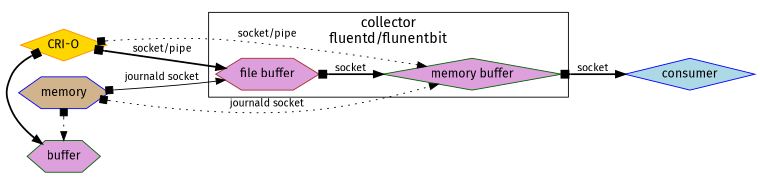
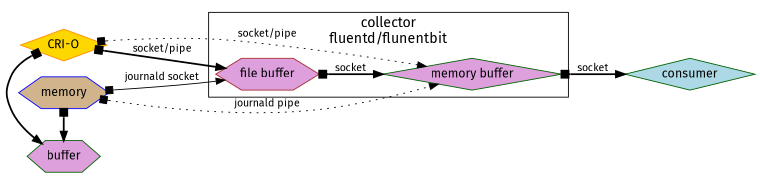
(690, 74) -> (690, 74)
(267, 104) -> (267, 104)
(64, 125) -> (64, 125)
